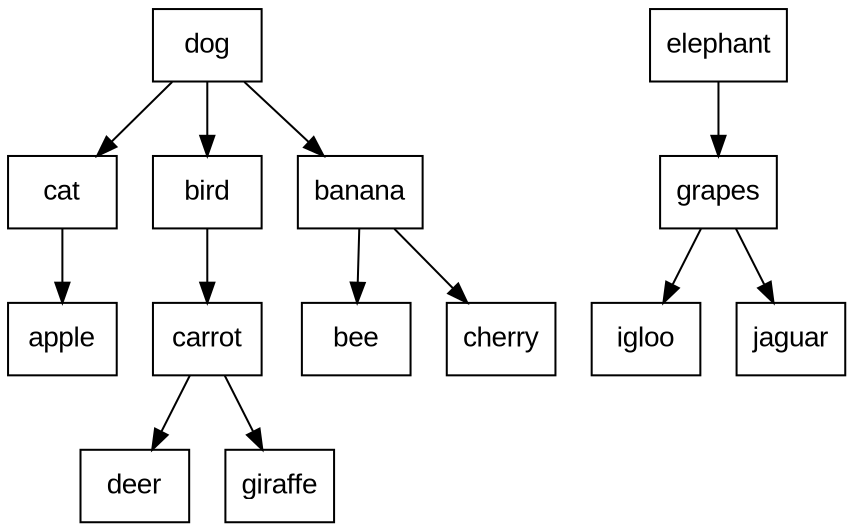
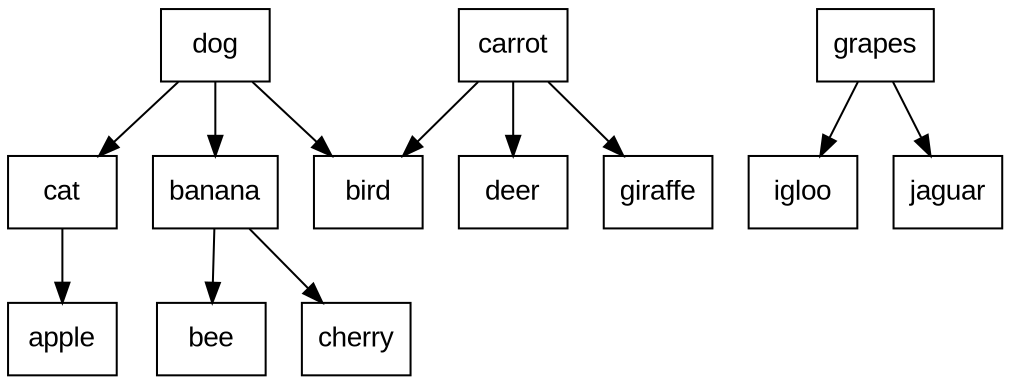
(718, 45) -> none
(207, 256) -> (448, 112)
